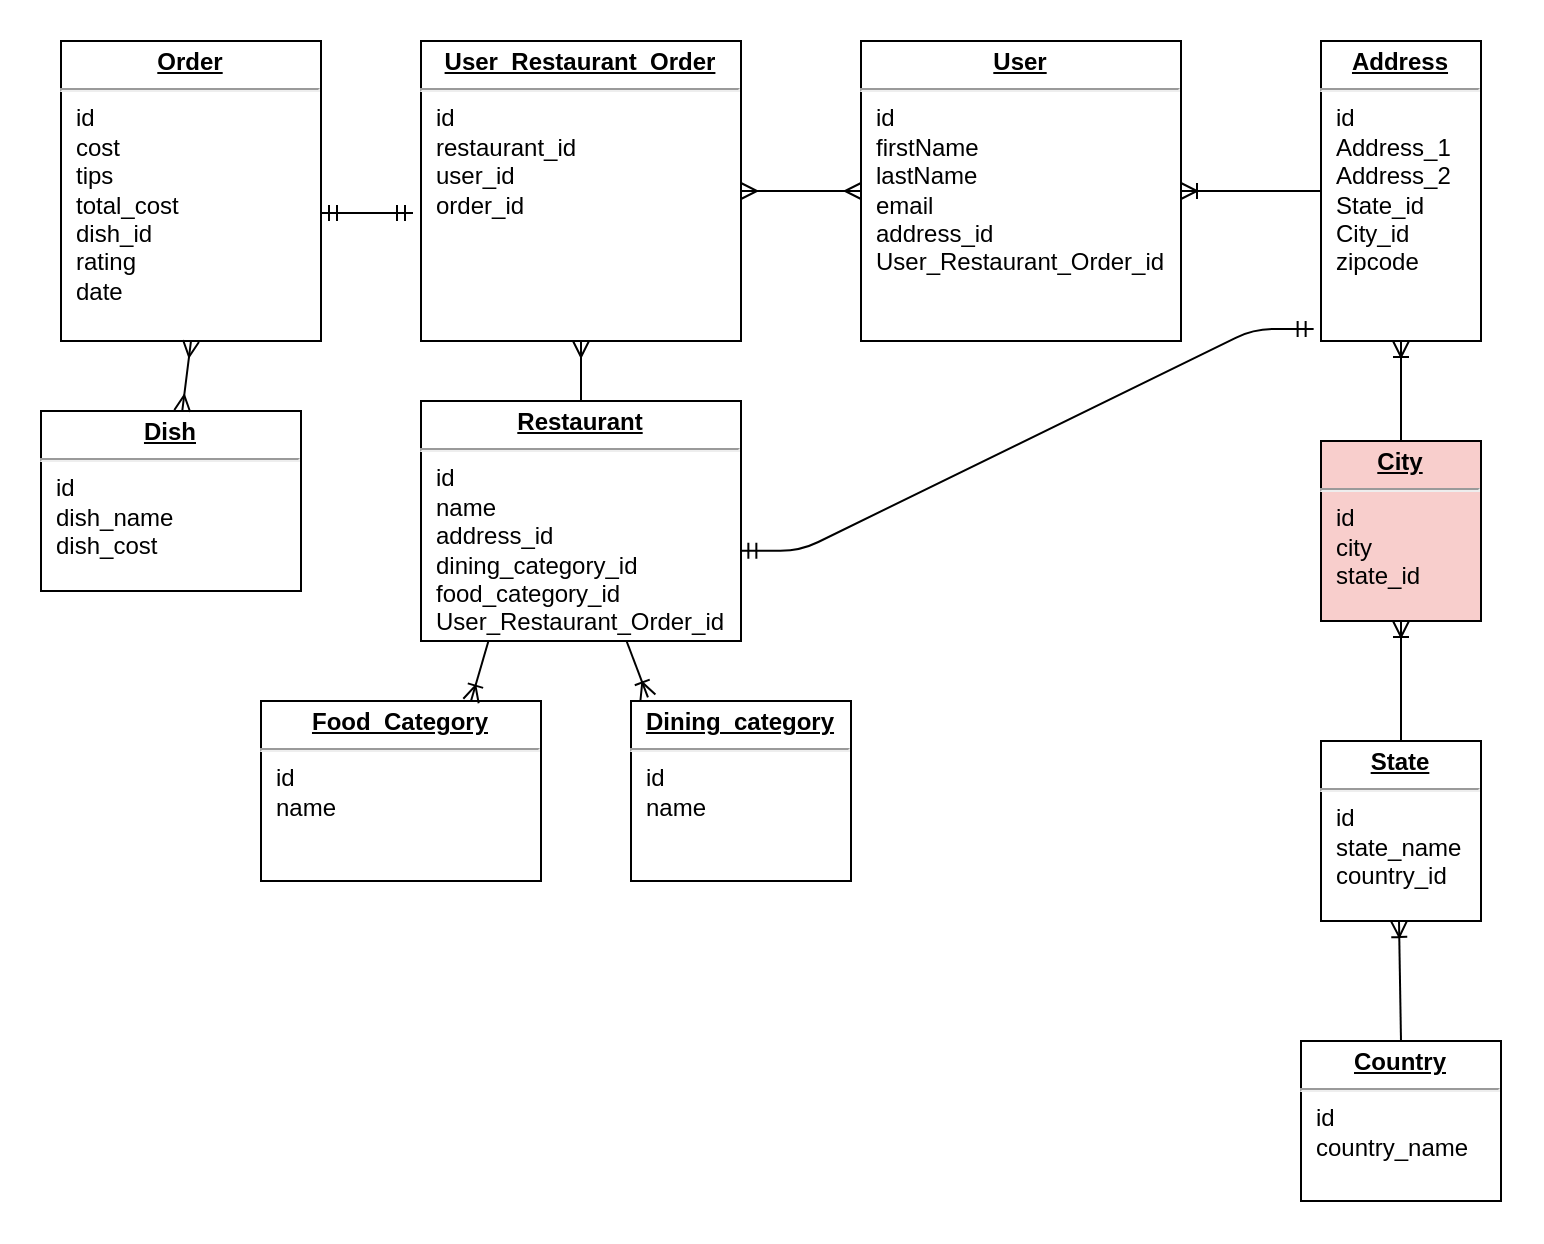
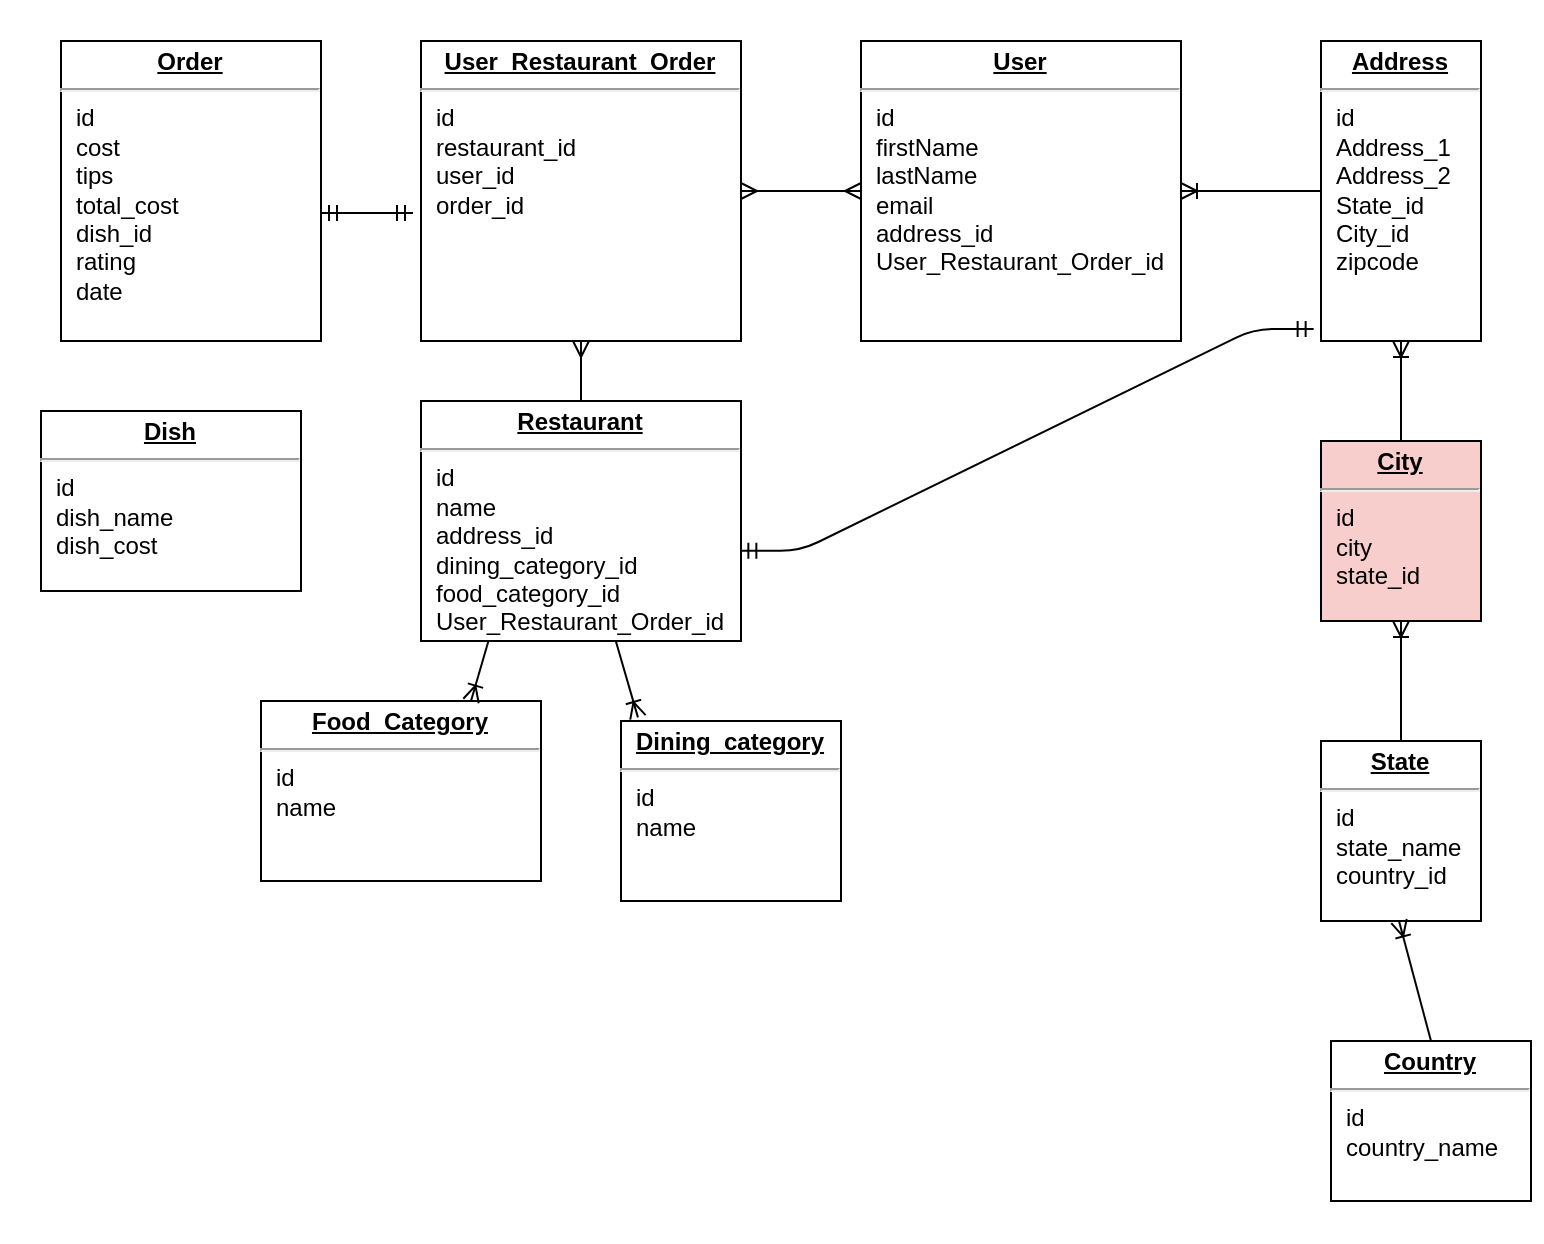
(187, 376) -> none
(741, 791) -> (731, 811)
(1401, 1121) -> (1431, 1121)
